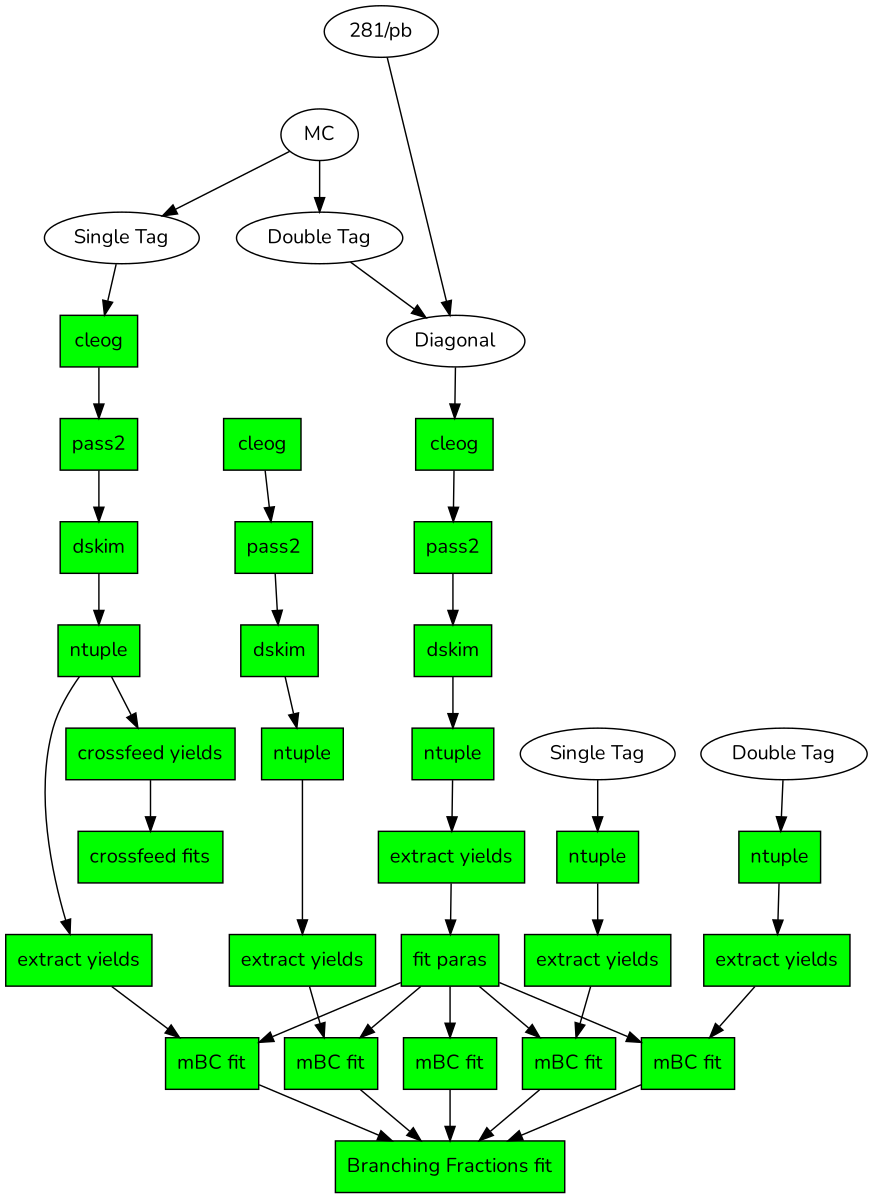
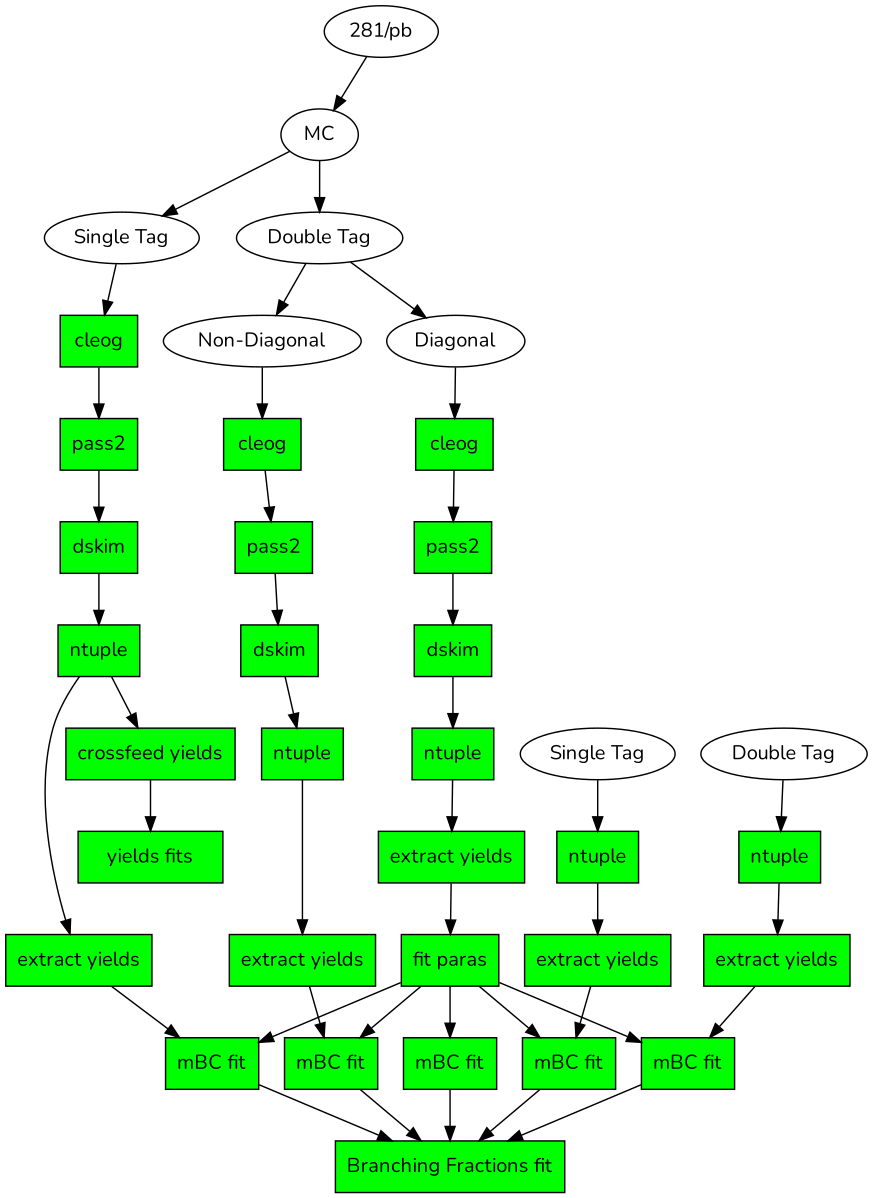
(417, 179) -> (354, 77)
none -> (262, 341)
(150, 857) -> (150, 857)
